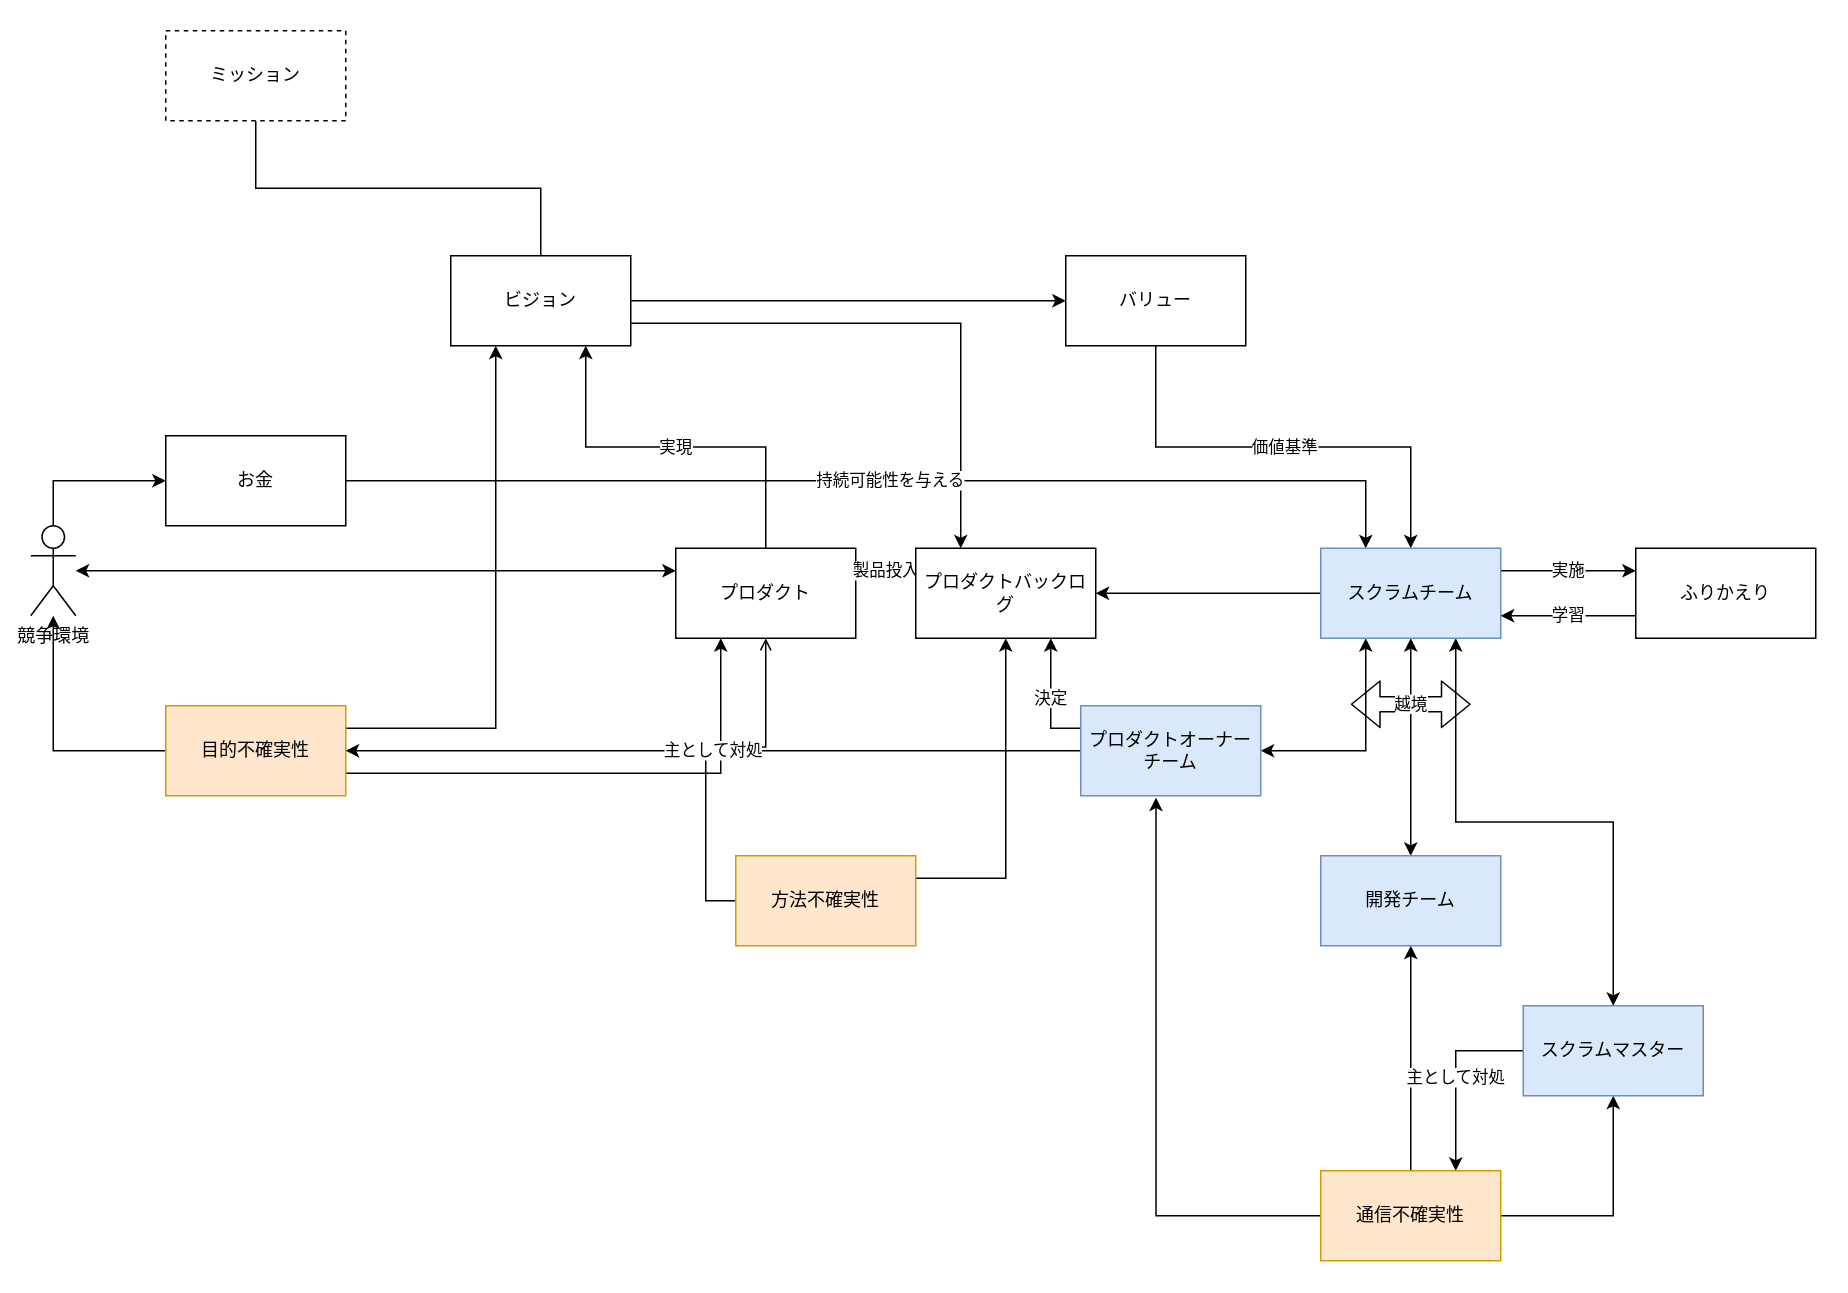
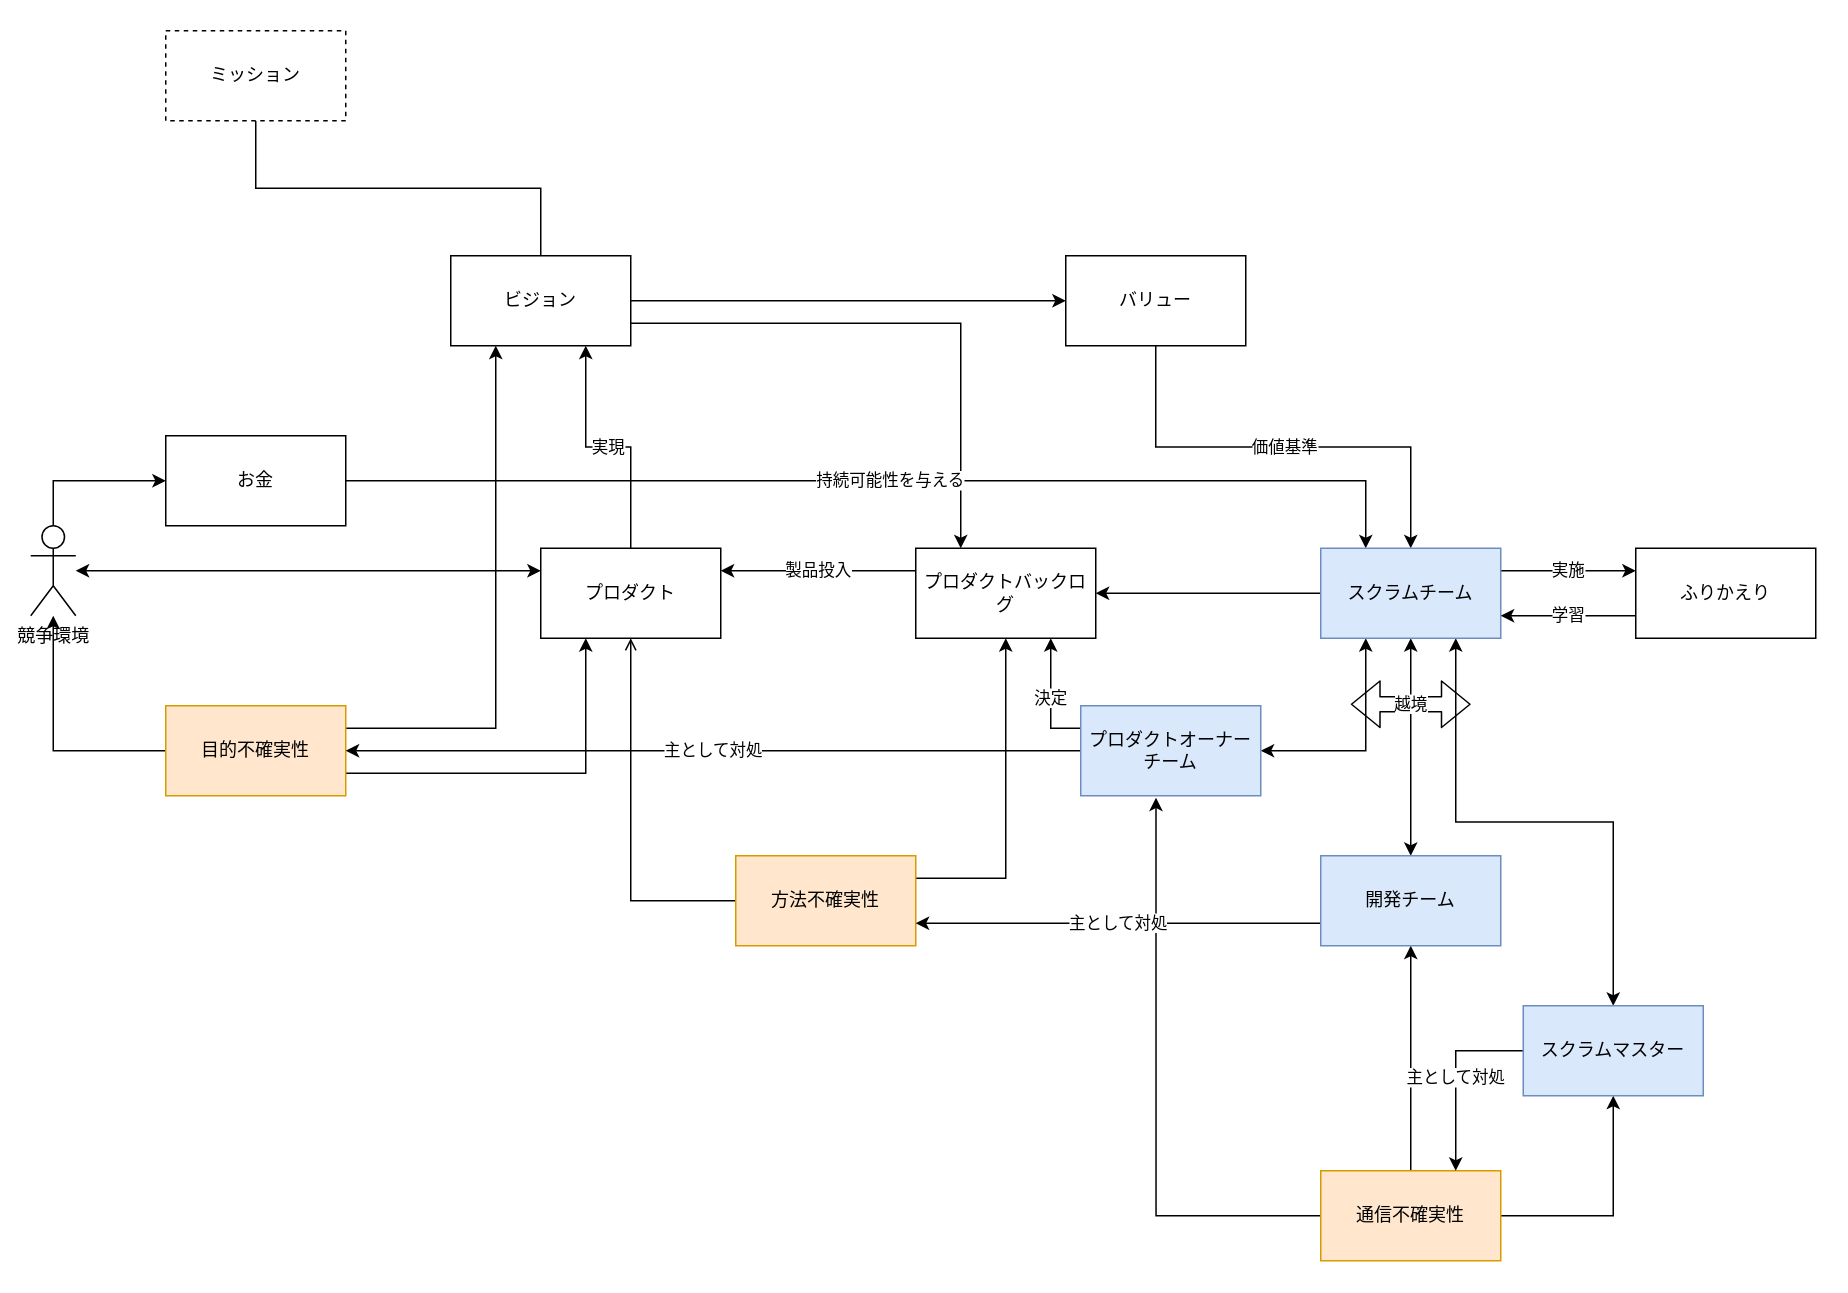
(766, 593) -> (631, 593)
none -> (1222, 923)
